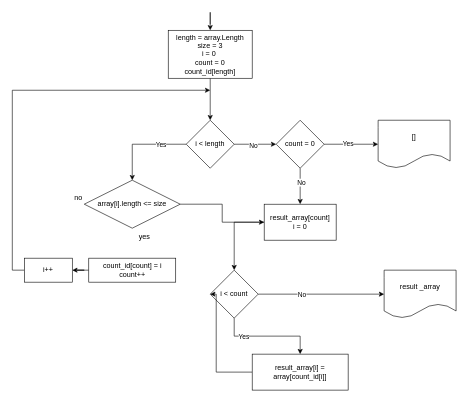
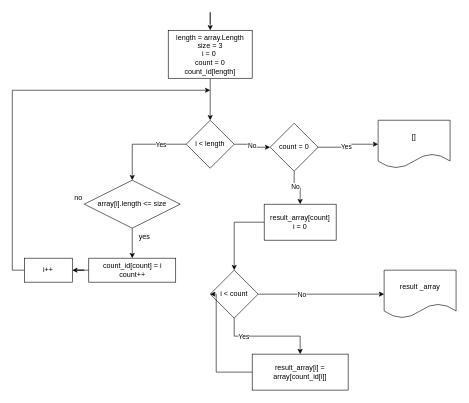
(300, 144) -> (294, 147)
(215, 204) -> (132, 252)
